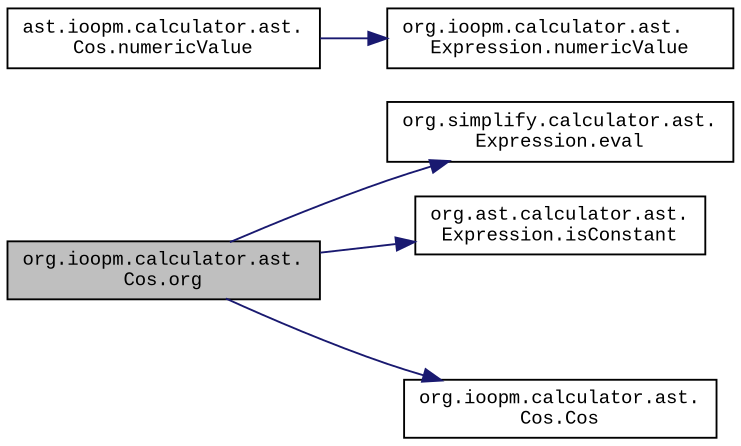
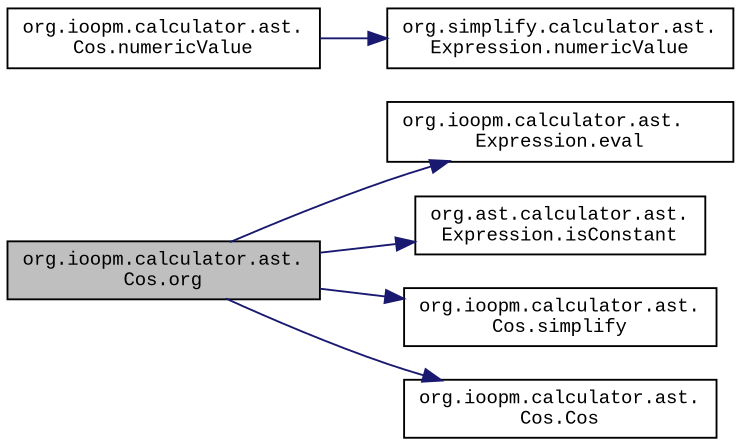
(164, 38) -> (164, 38)
(560, 38) -> (560, 38)
(560, 132) -> (560, 132)
none -> (560, 317)
